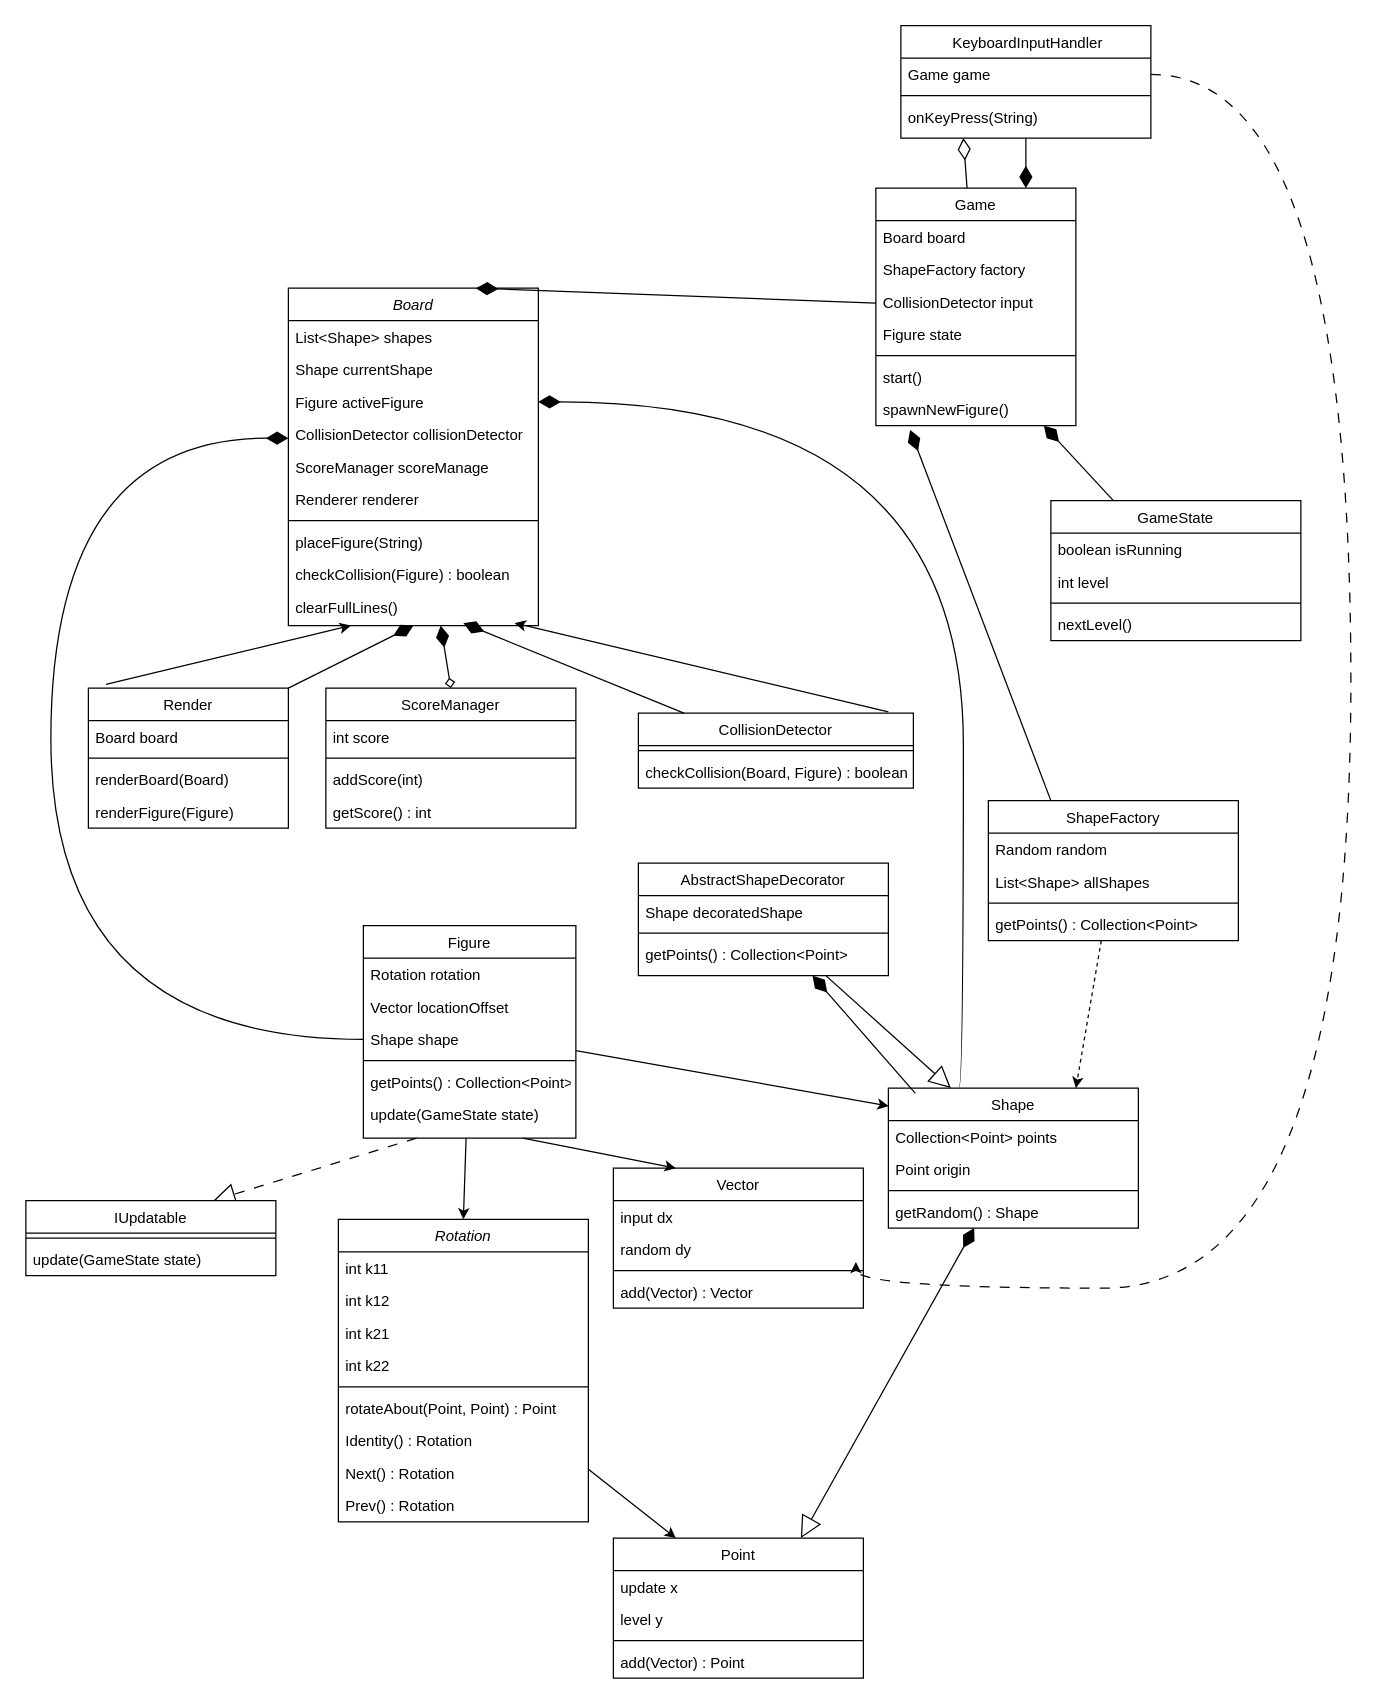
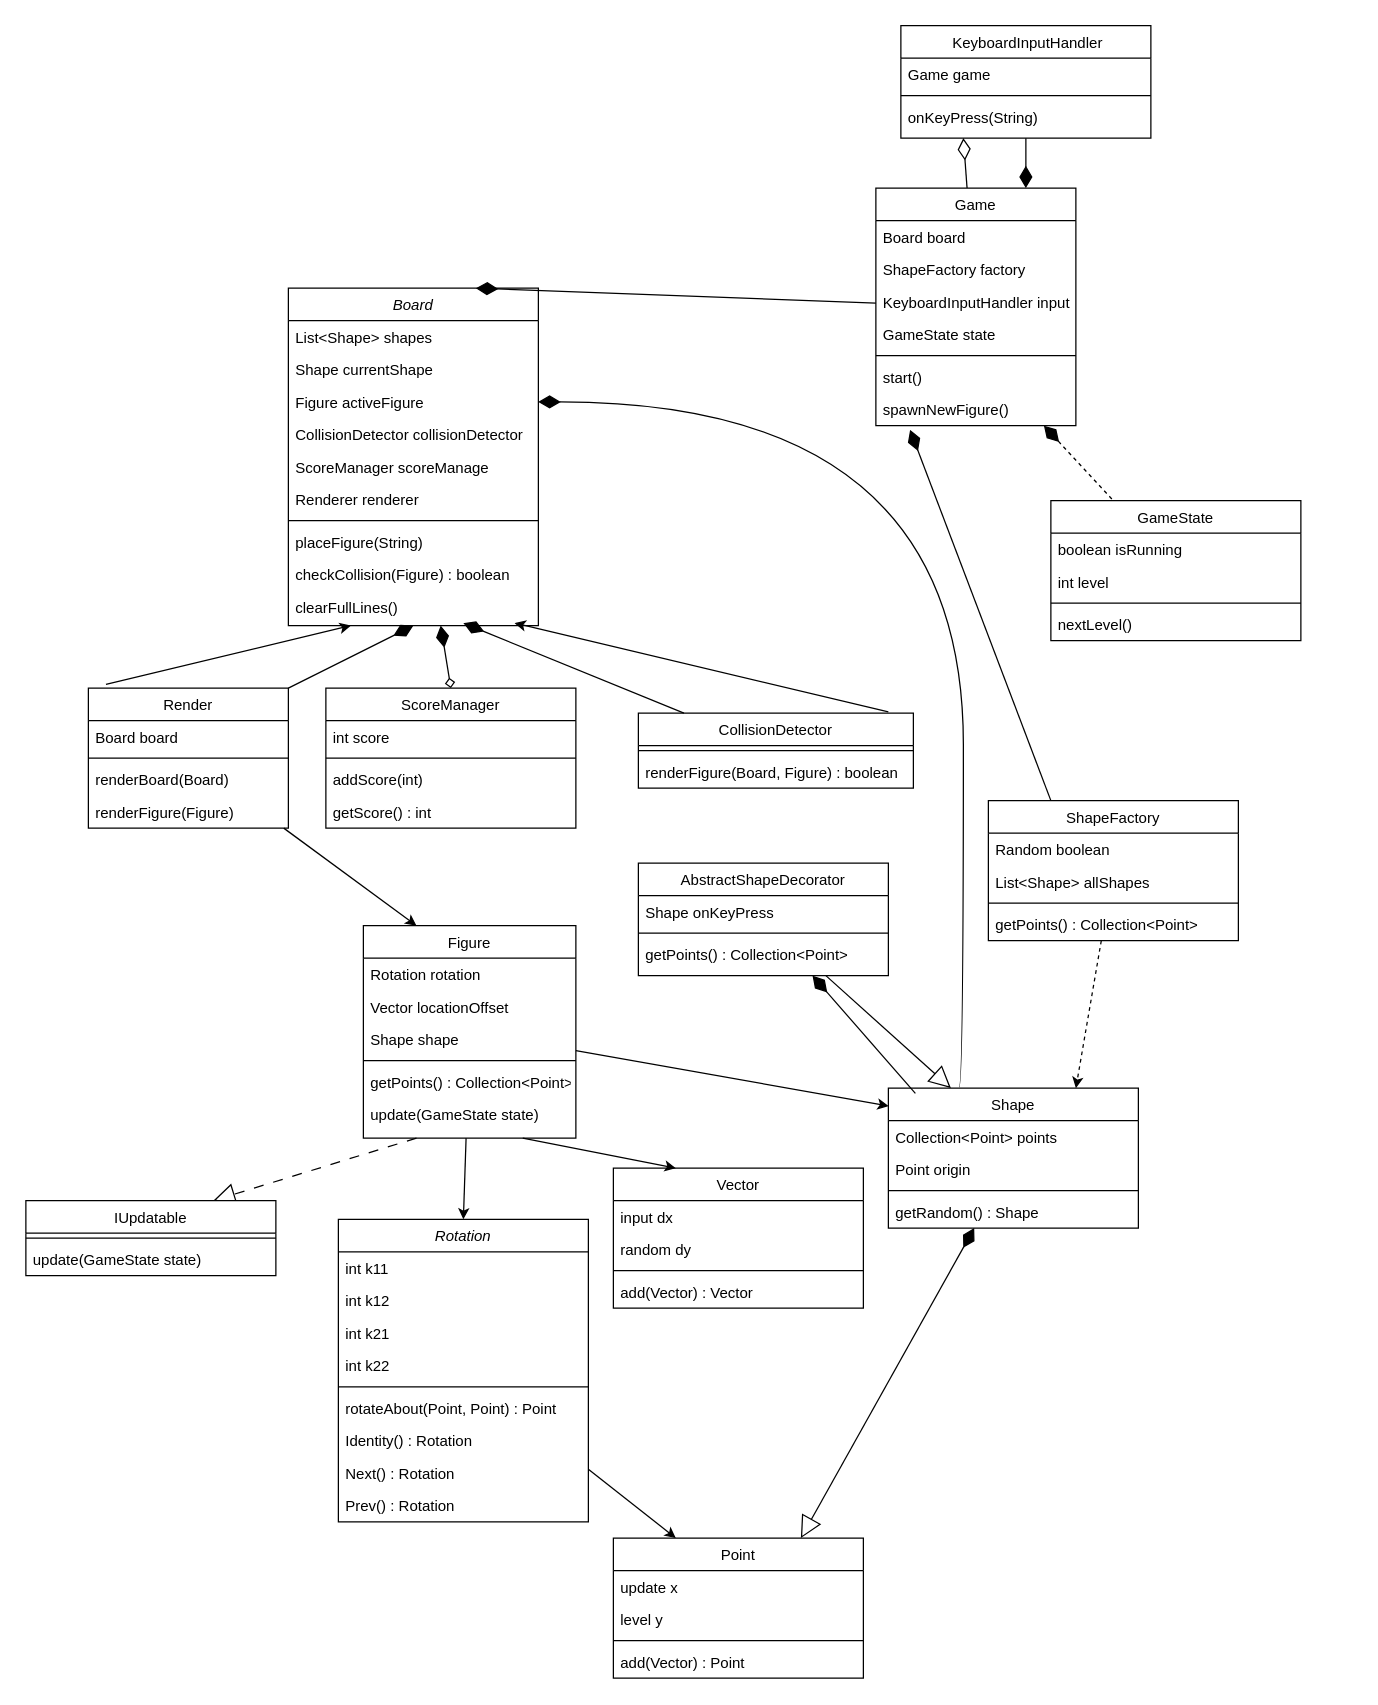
(967, 303) -> (986, 303)
(929, 335) -> (944, 335)
(1329, 352) -> none
(1086, 471) -> (1086, 471)
(787, 773) -> (785, 773)
(53, 775) -> none
(1048, 850) -> (1050, 850)
none -> (348, 876)
(727, 913) -> (710, 913)
